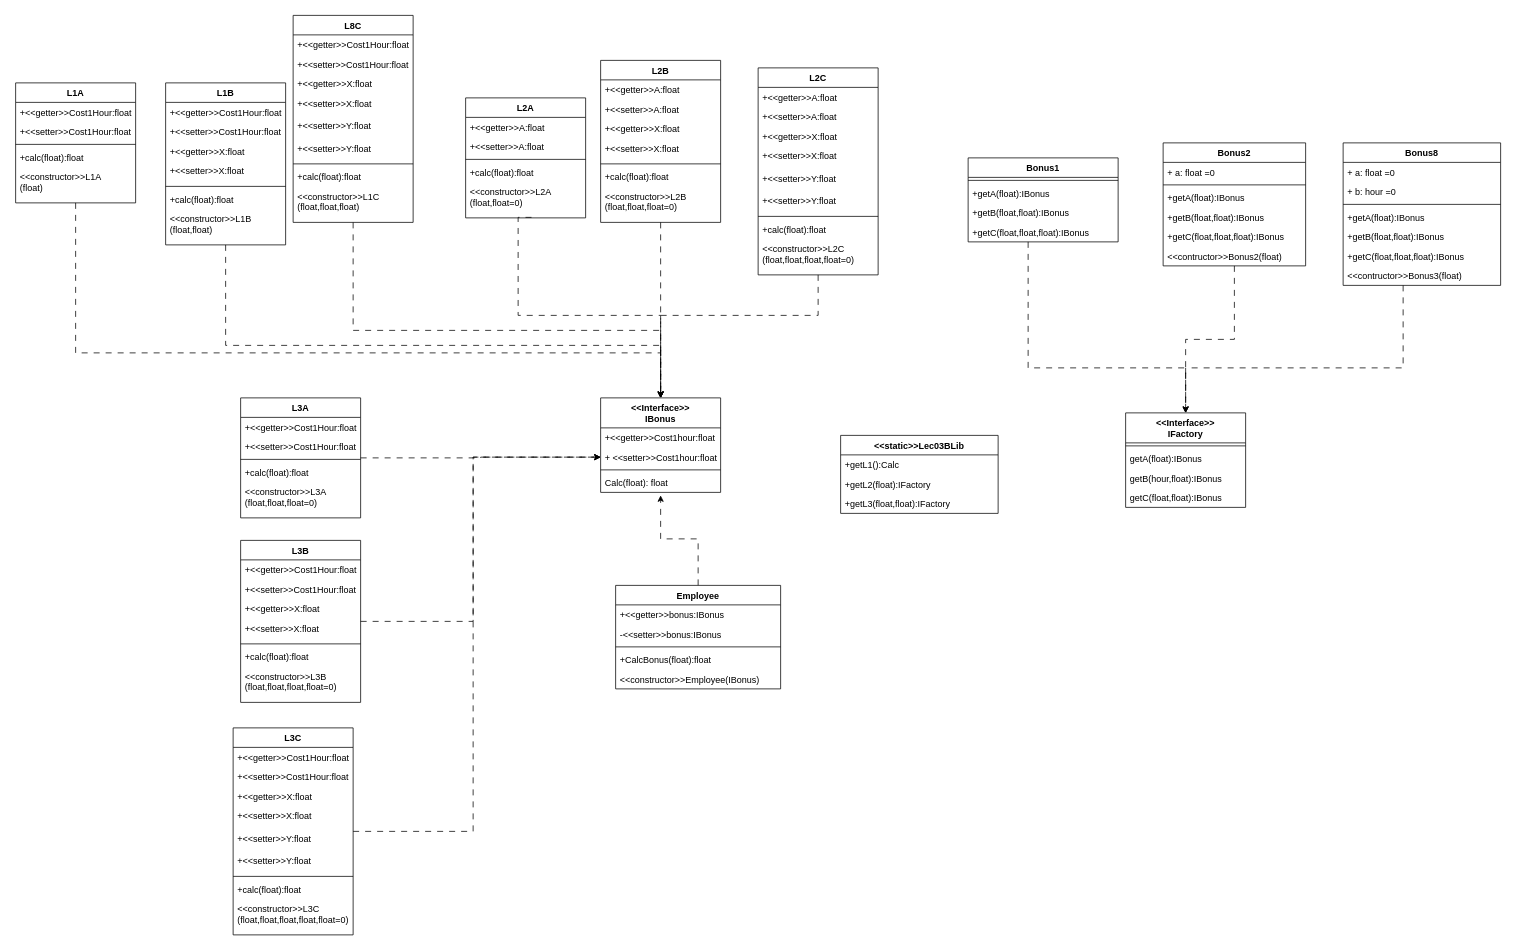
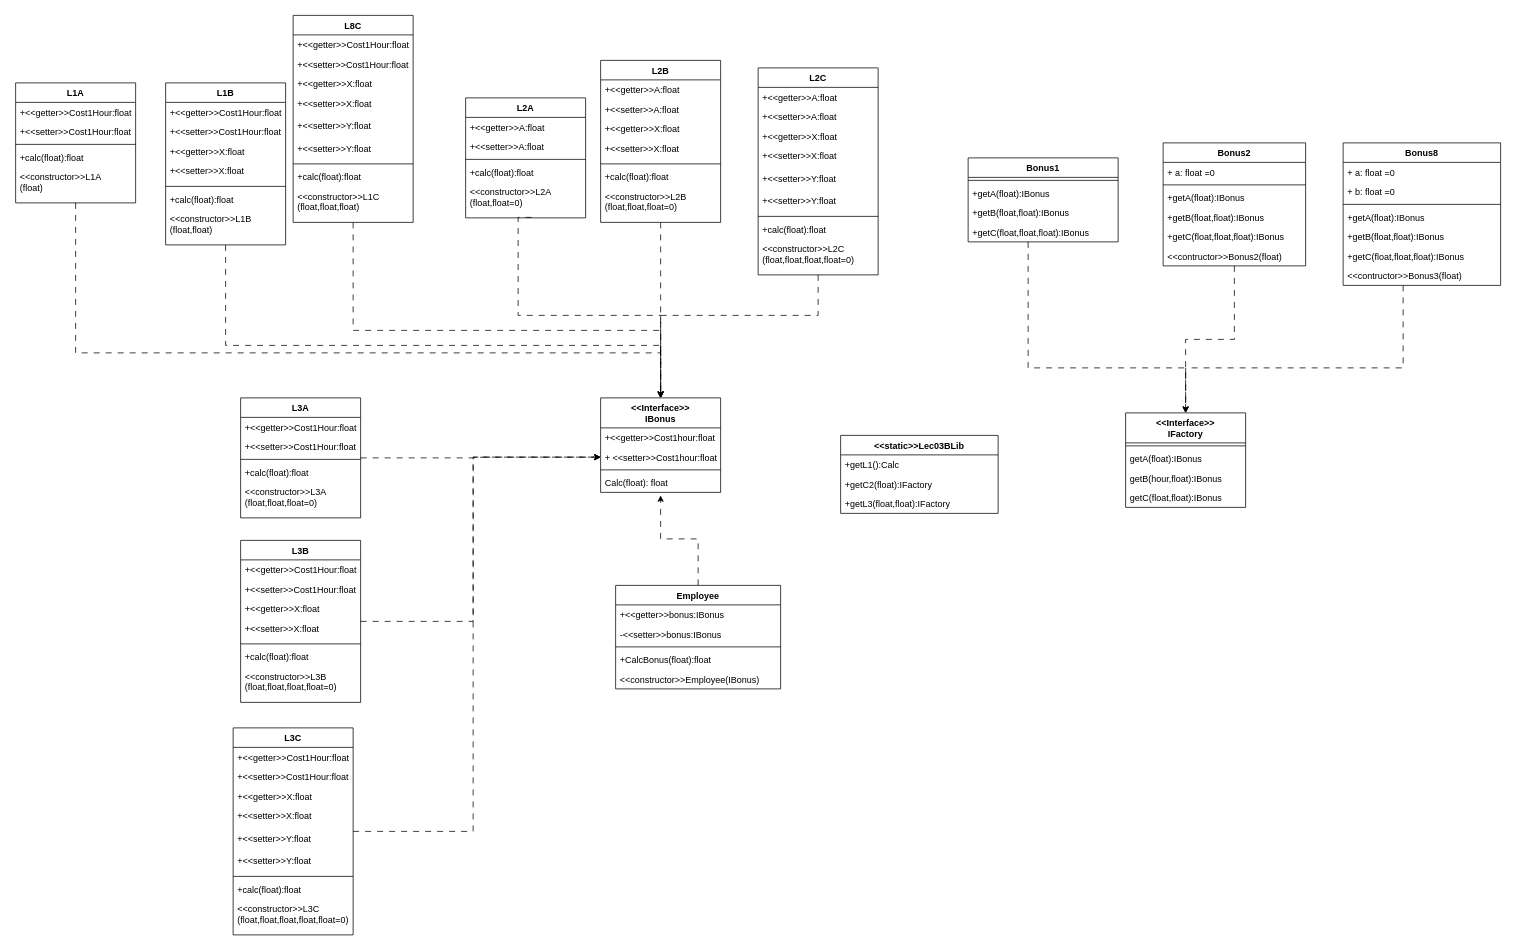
(1373, 192) -> (1374, 192)
(898, 485) -> (898, 485)
